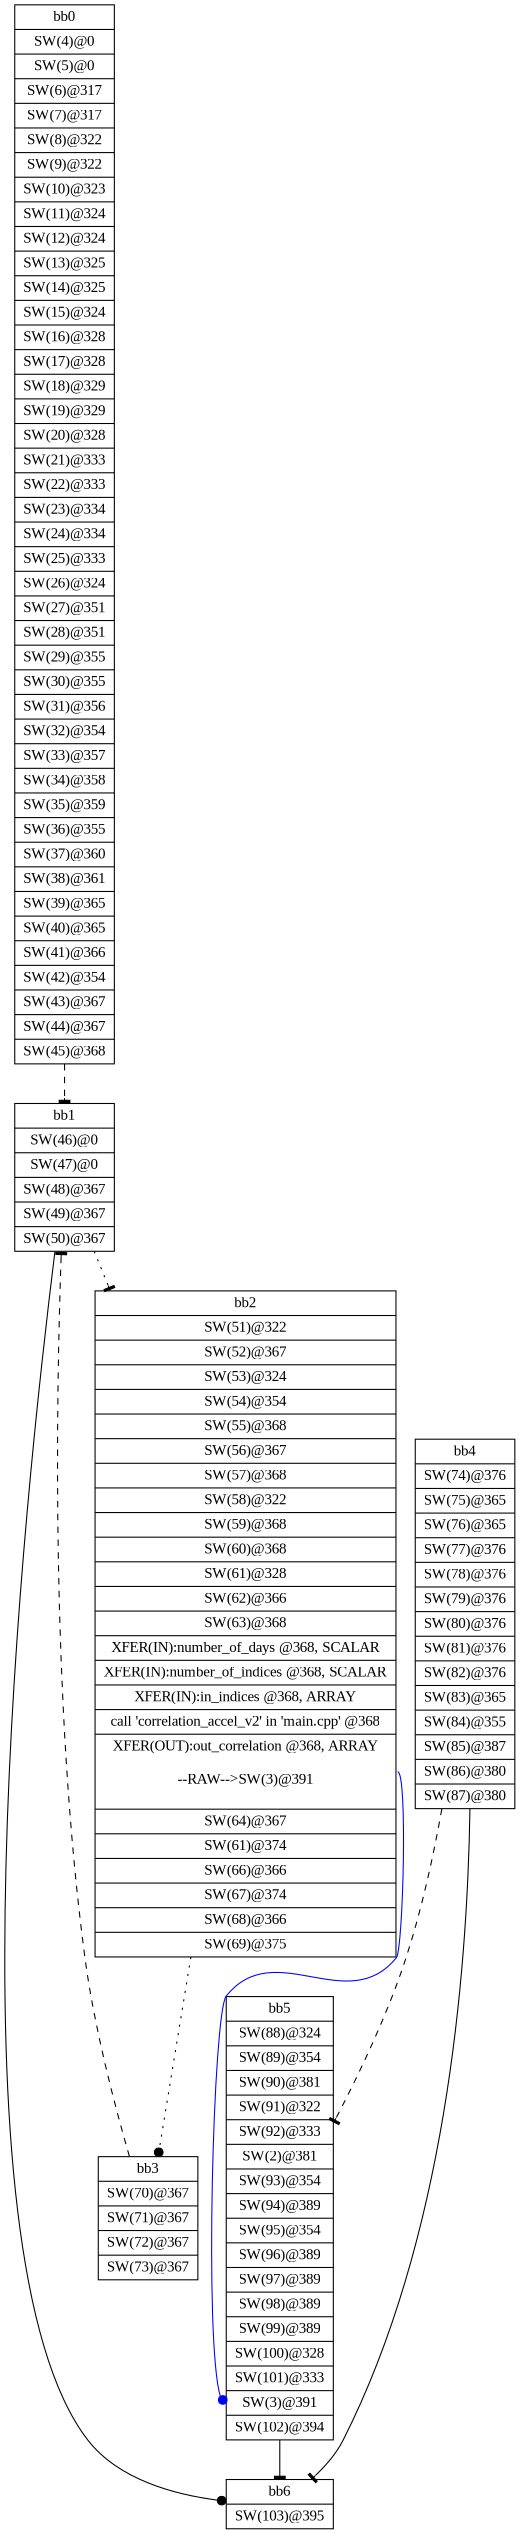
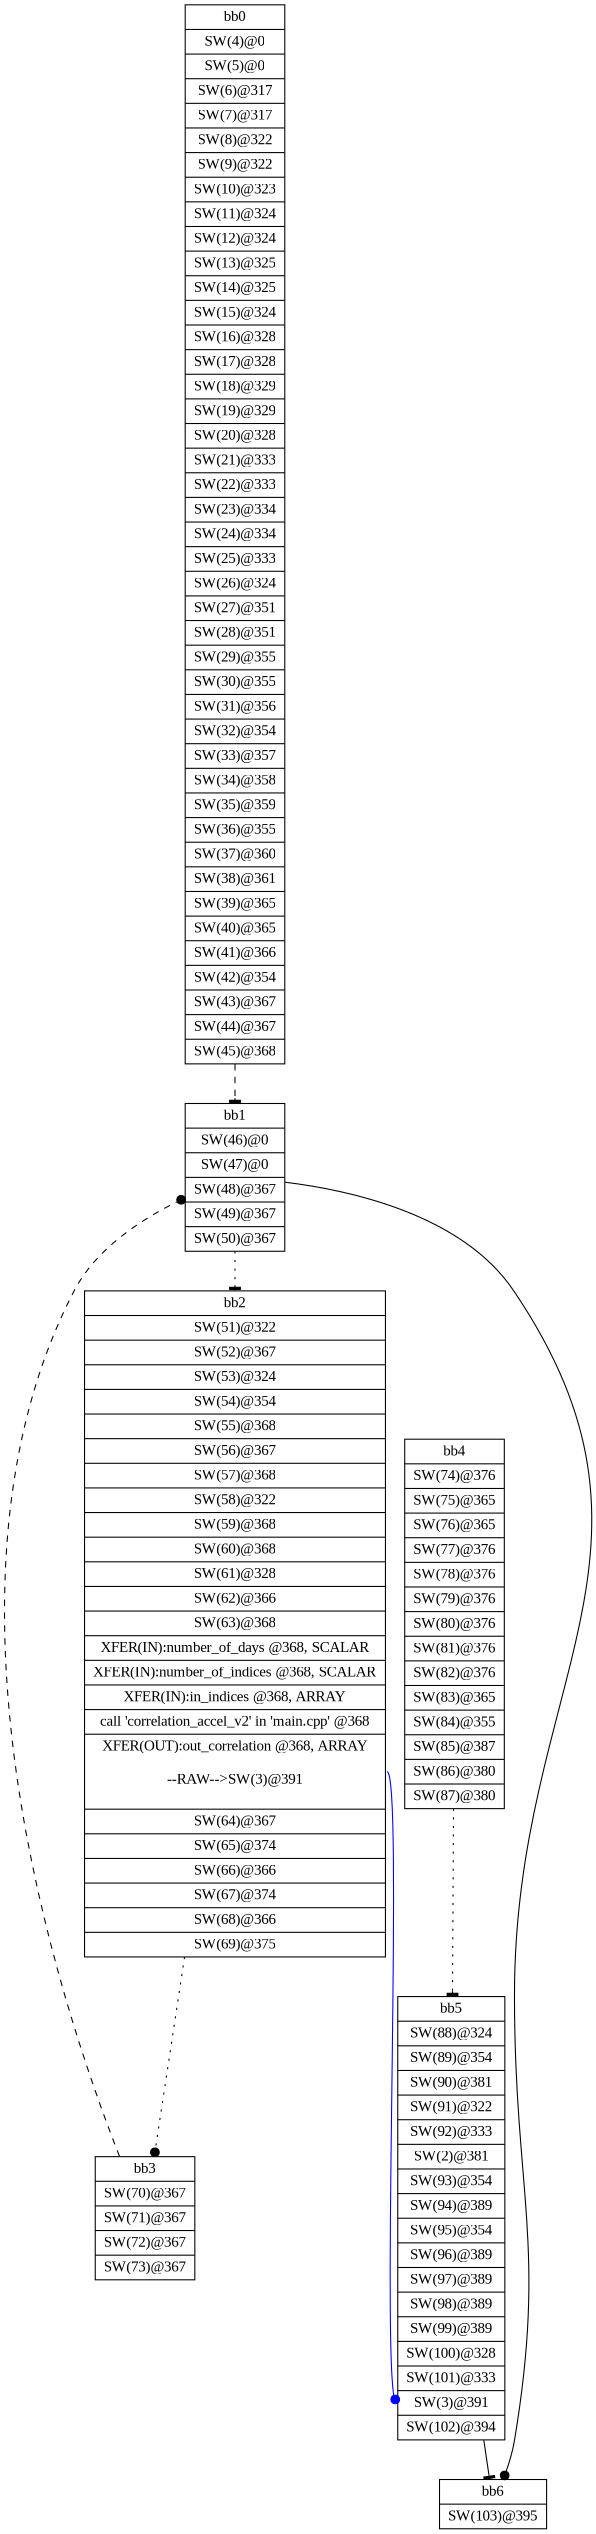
(64, 1710) -> (6, 1657)
(246, 1846) -> (235, 1846)
(402, 1968) -> (453, 1900)
(436, 2154) -> none
